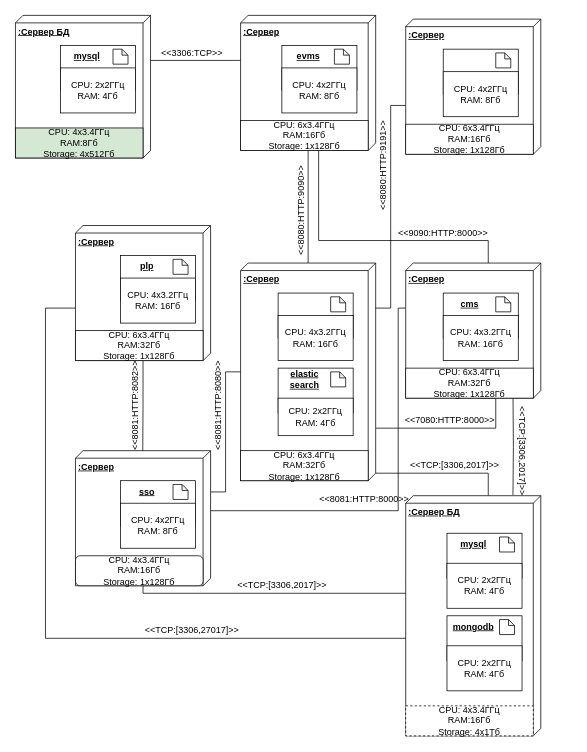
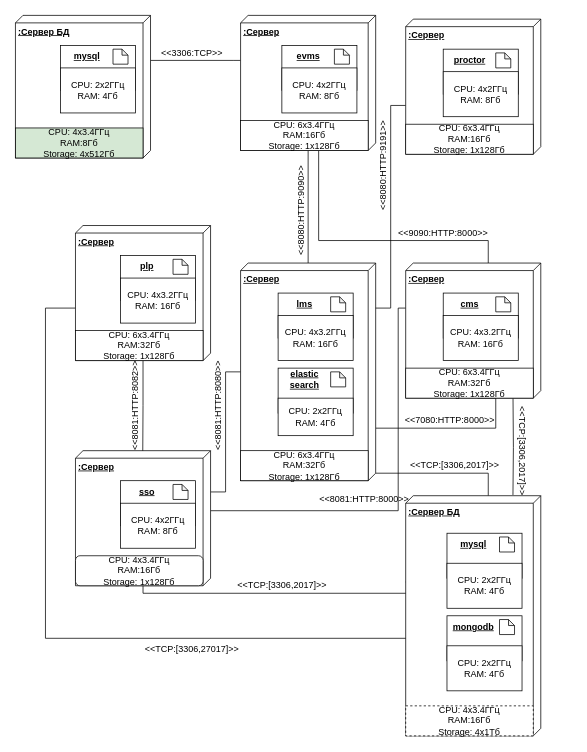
none -> (469, 60)
none -> (304, 304)
(192, 630) -> (192, 649)
